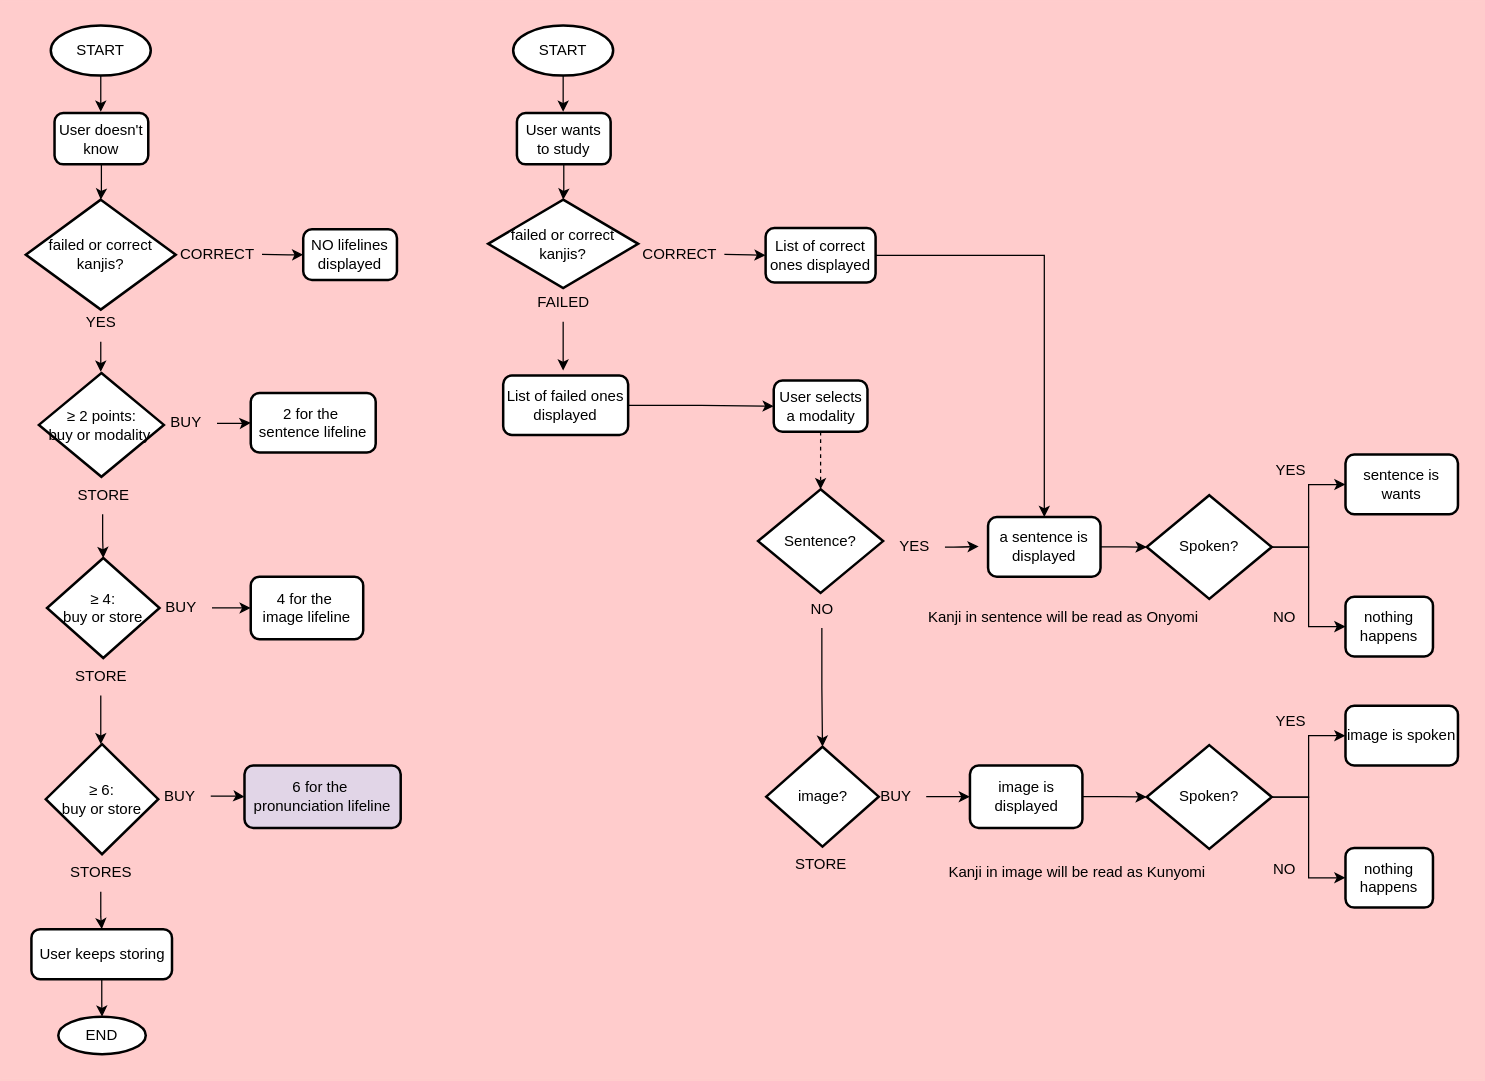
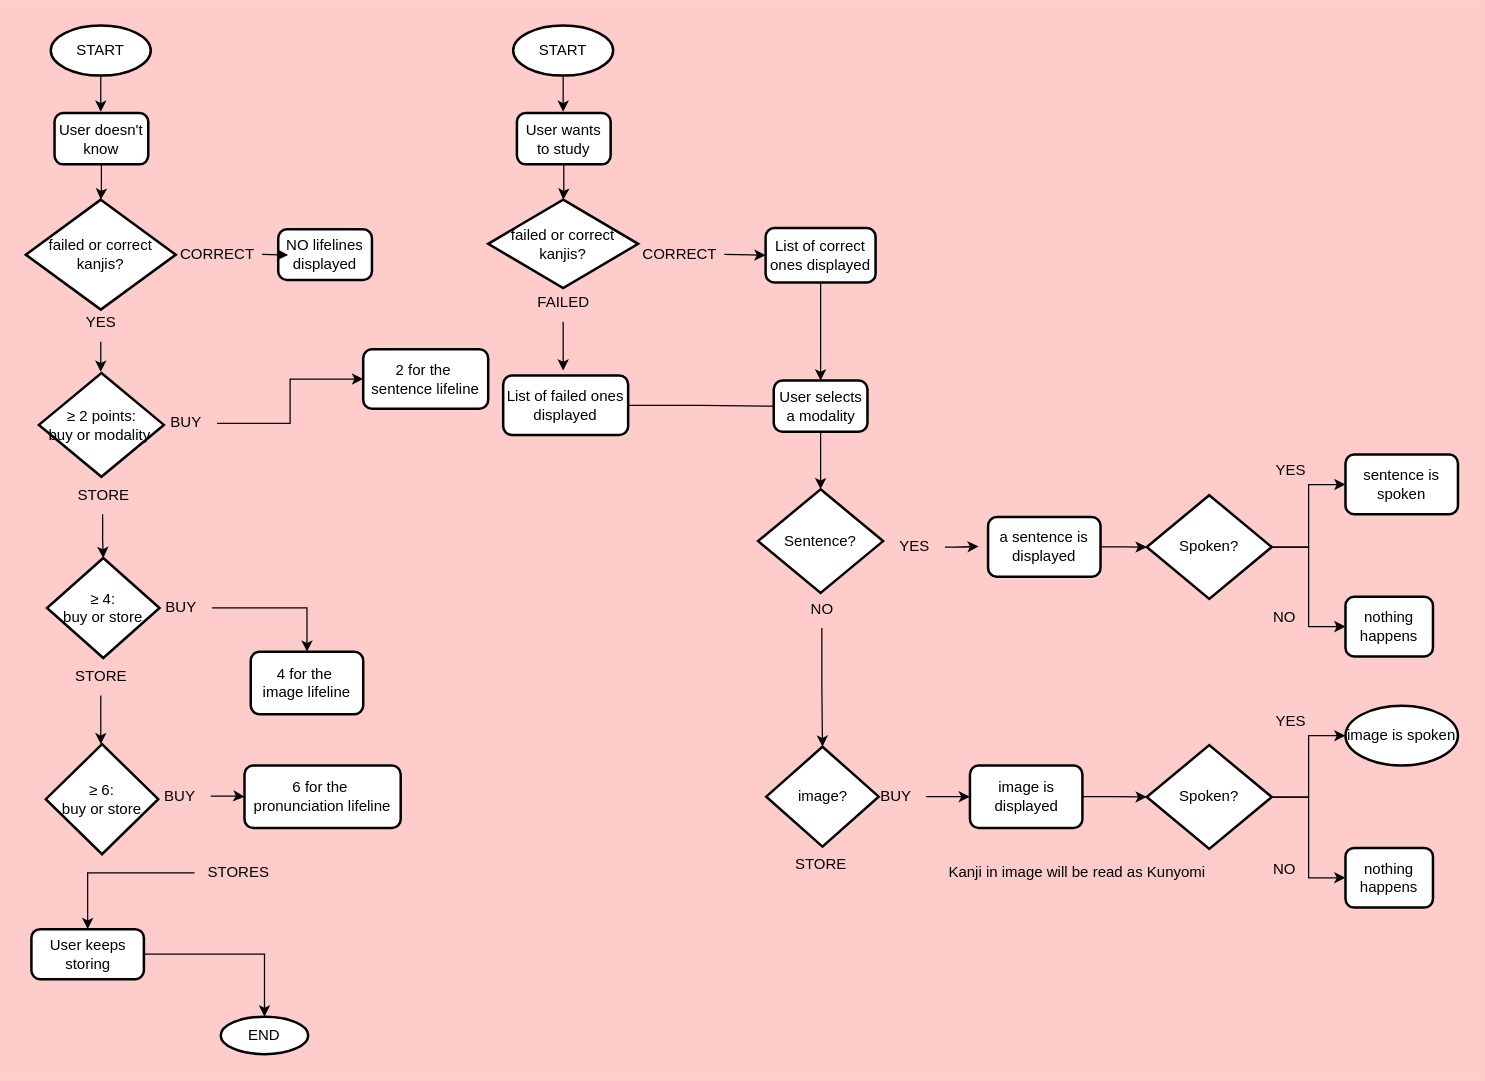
(350, 255) -> (325, 255)
(1044, 298) -> (821, 328)
(764, 406) -> (767, 406)
(313, 423) -> (426, 379)
(821, 456) -> (821, 456)
(1402, 484) -> (1402, 484)
(307, 608) -> (307, 683)
(1063, 618) -> none
(1402, 736) -> (1402, 736)
(323, 797) -> (323, 797)
(101, 873) -> (238, 873)
(102, 954) -> (88, 954)
(102, 1036) -> (264, 1036)
